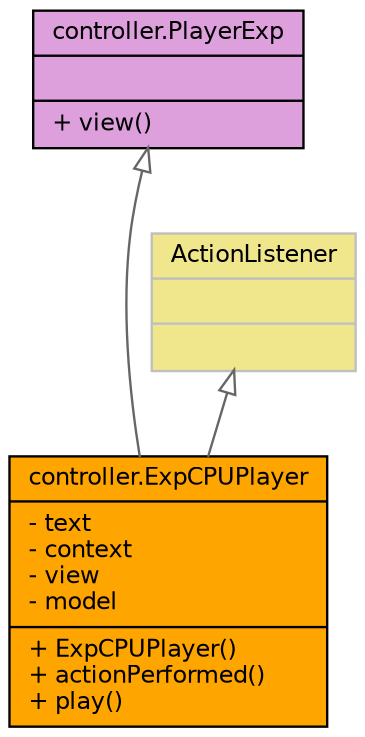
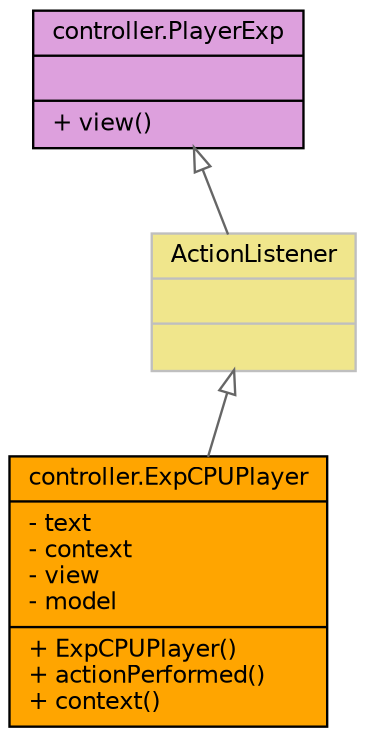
(127, 314) -> (215, 202)
(76, 702) -> (95, 702)
